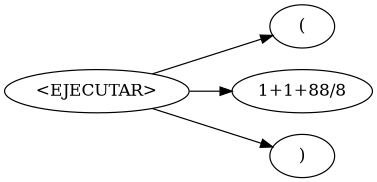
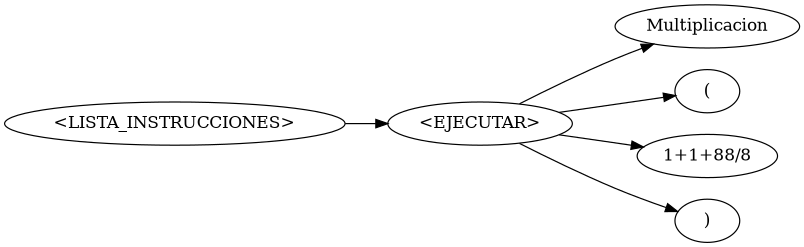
none -> (707, 26)
none -> (175, 124)
